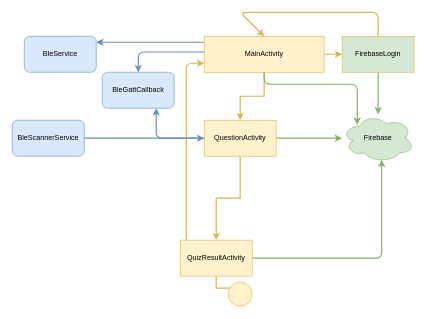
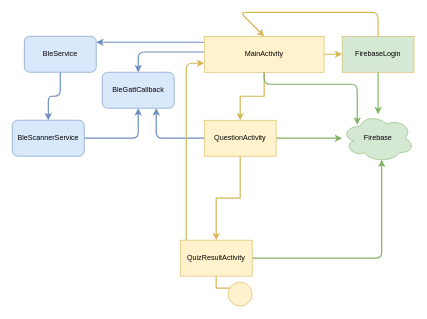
none -> (55, 96)
(144, 138) -> (138, 127)
